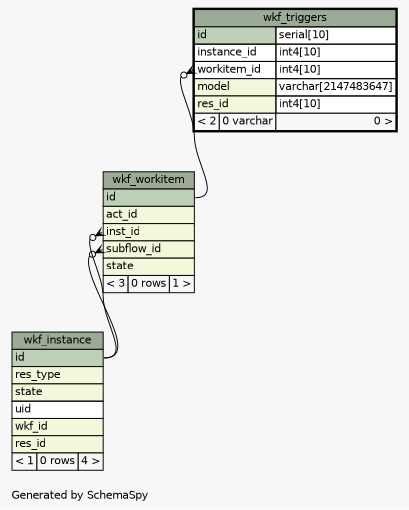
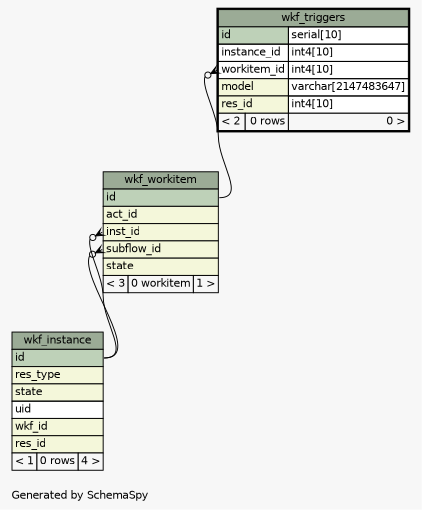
(248, 121) -> (268, 121)
(149, 284) -> (161, 284)
